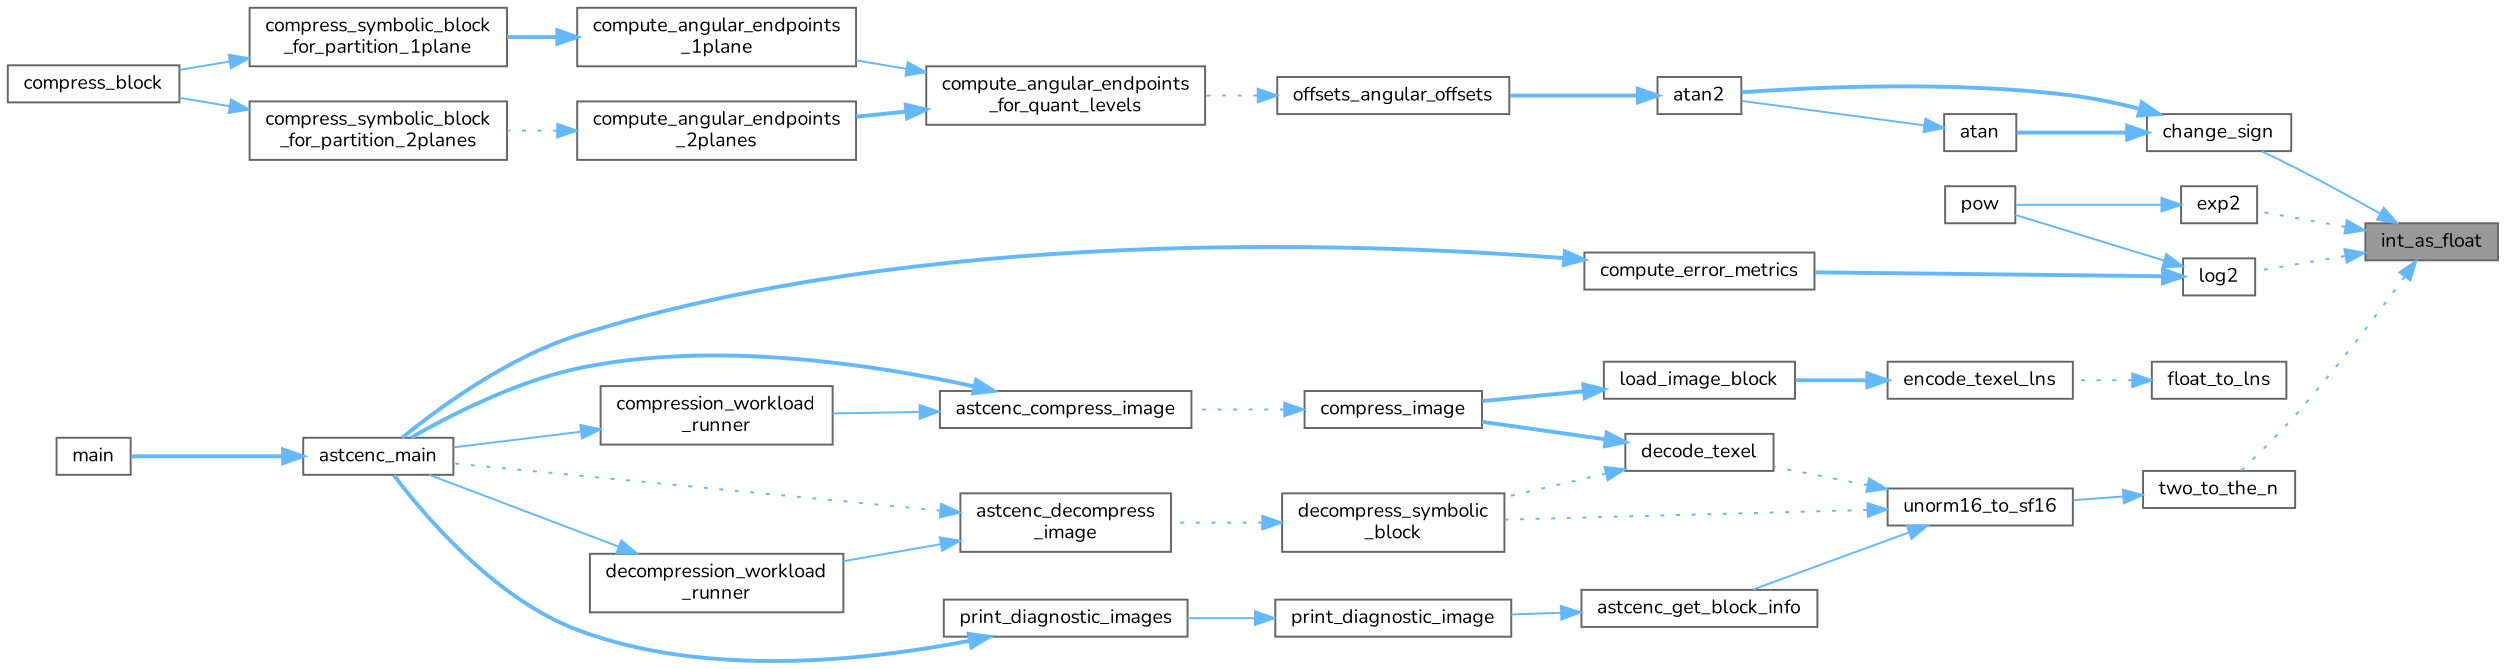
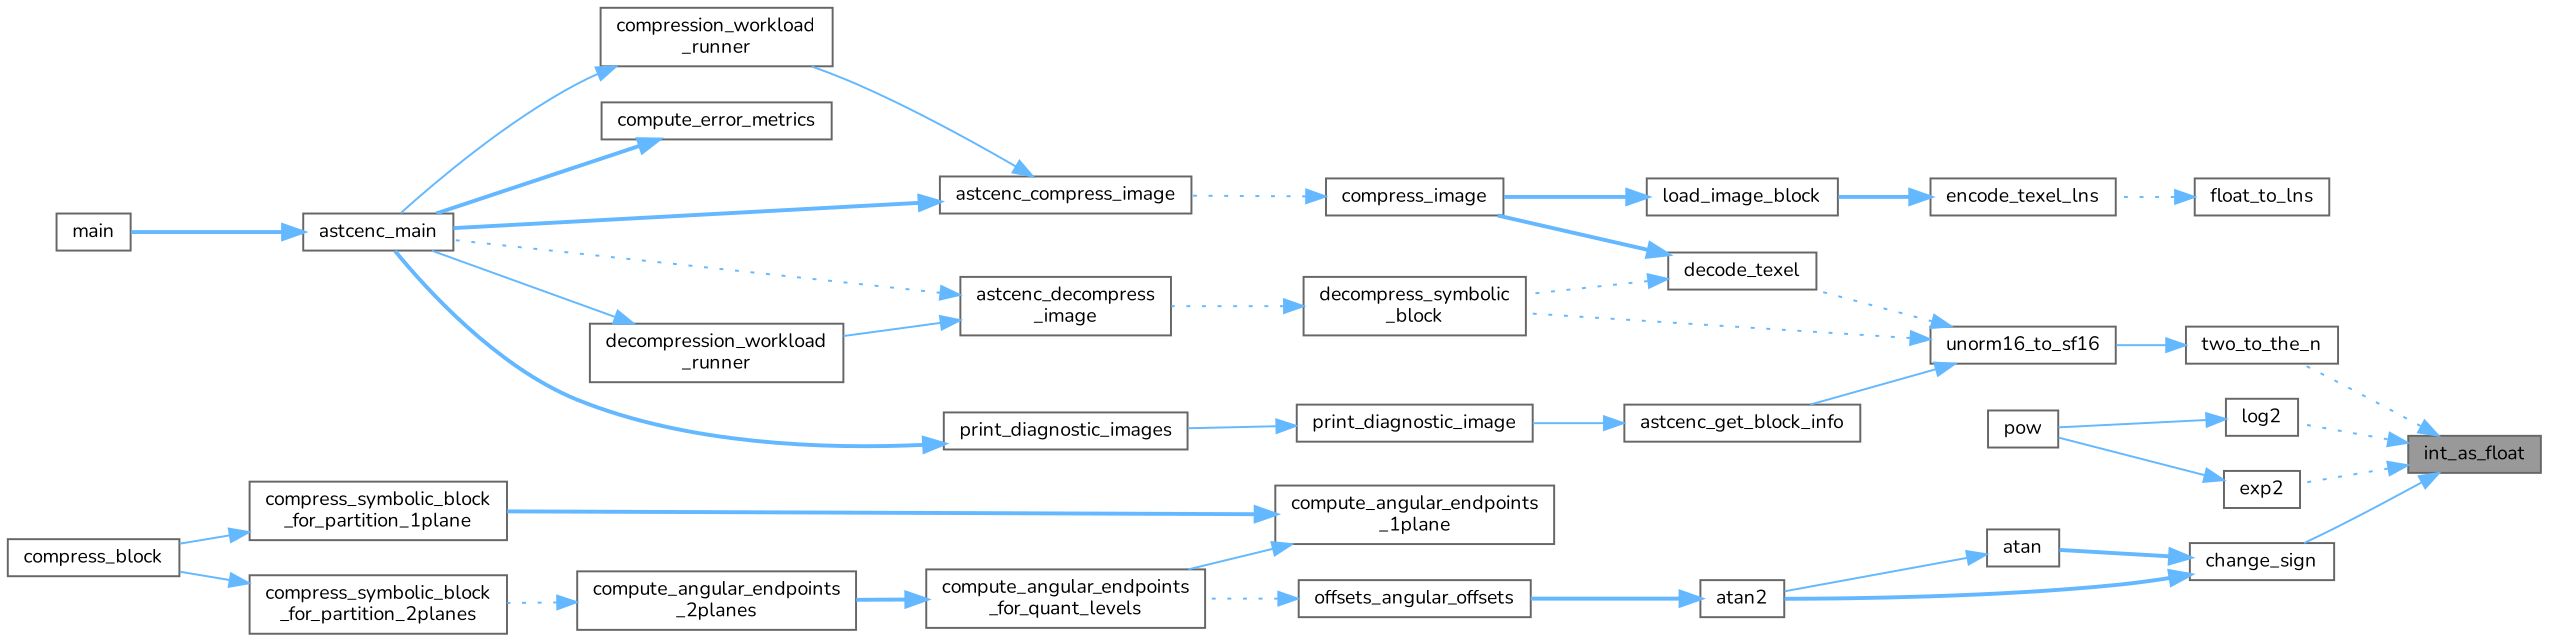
(881, 65) -> (1231, 559)
(1989, 274) -> none
